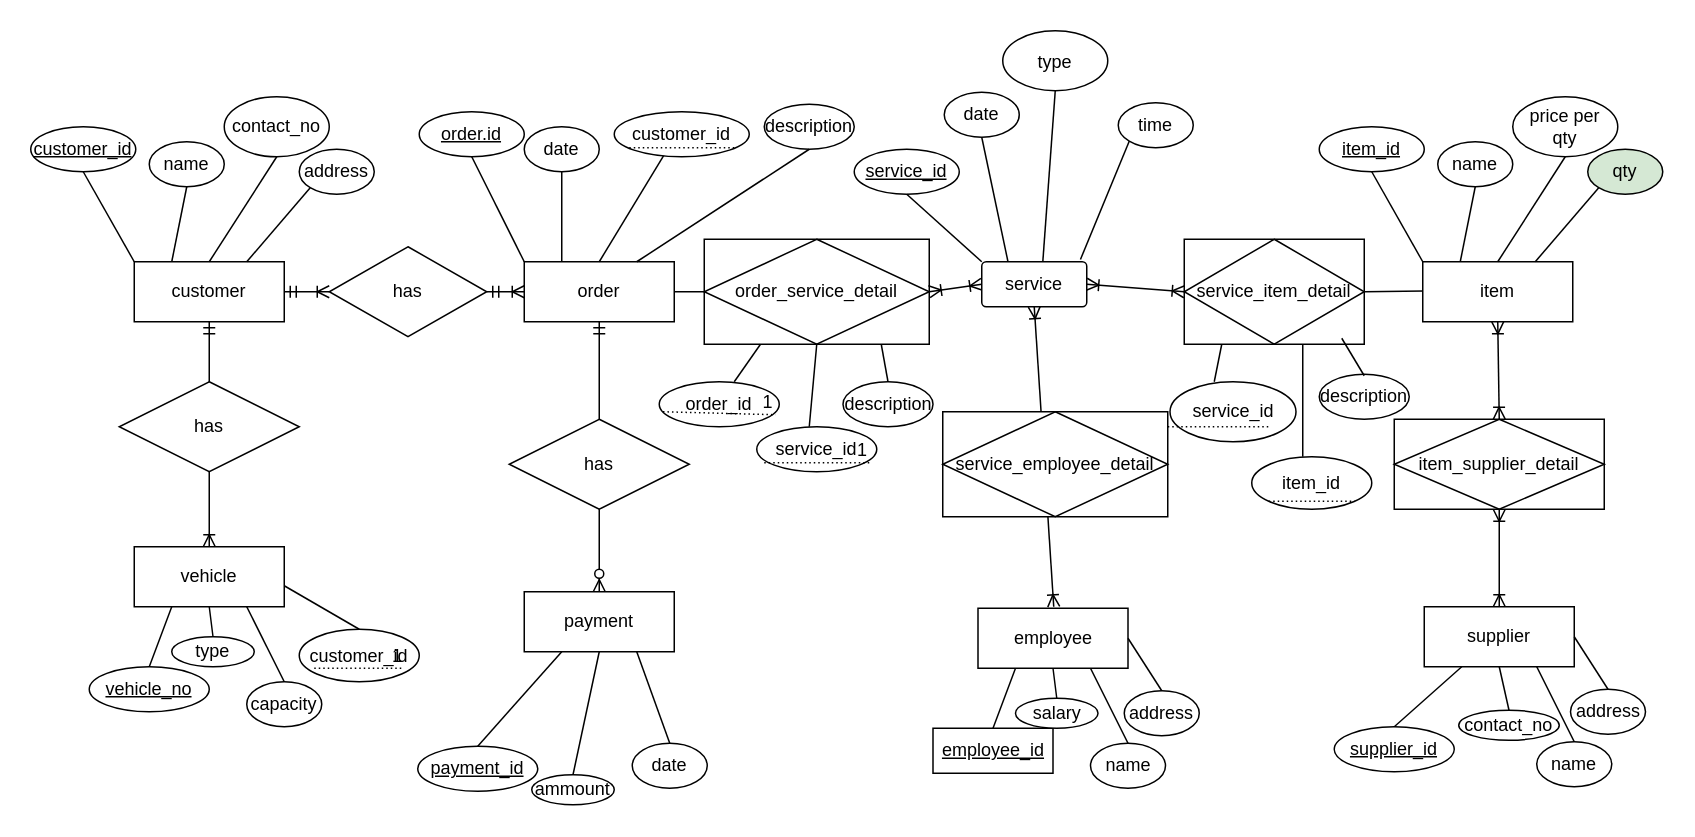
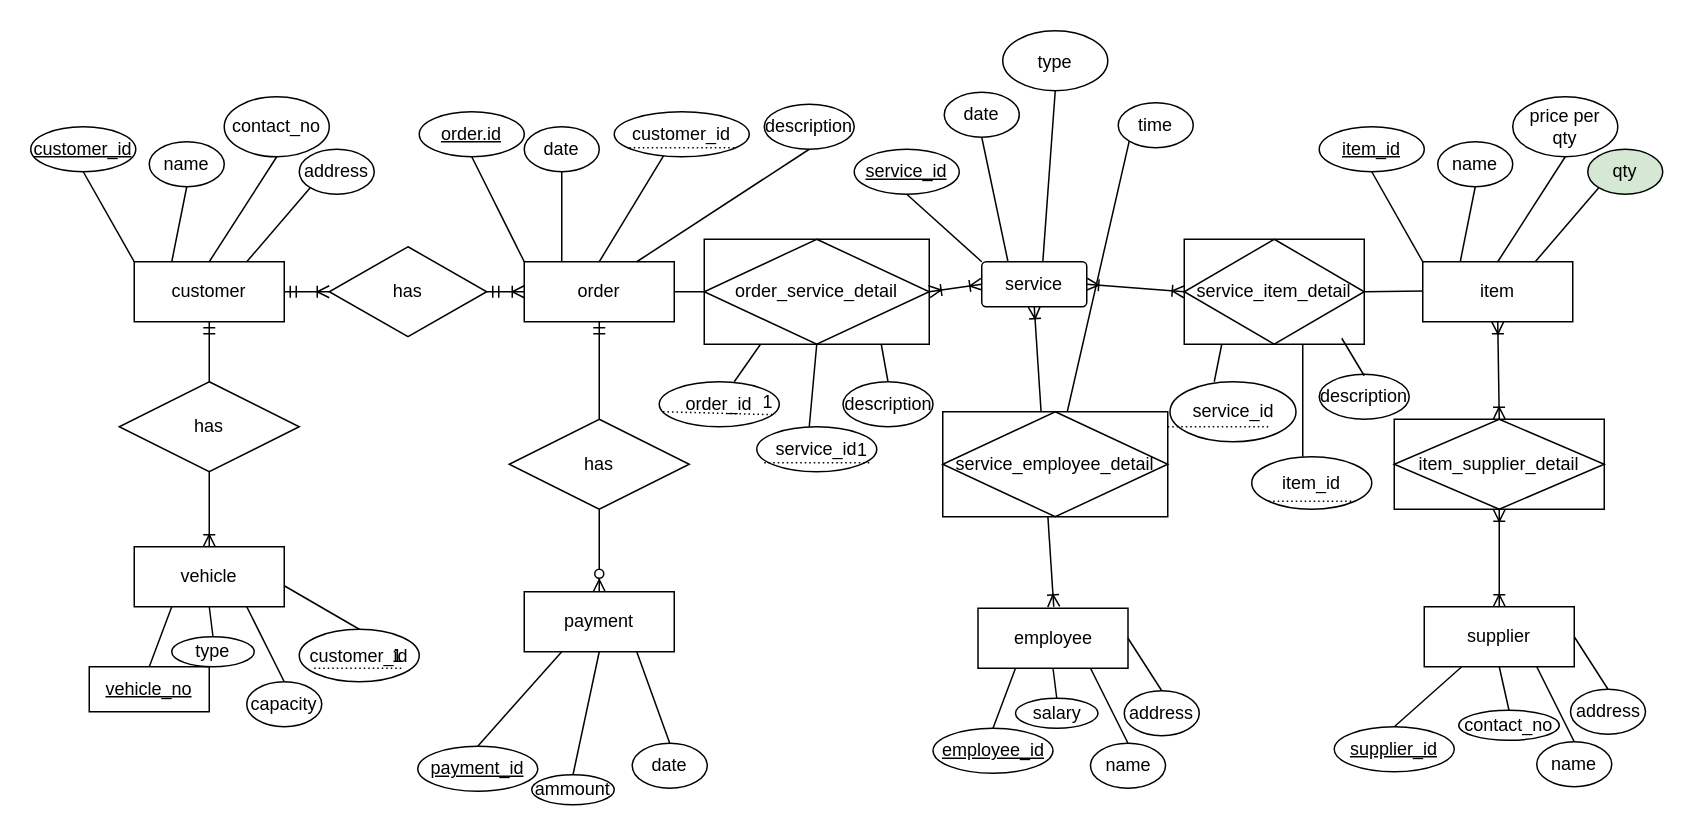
(1105, 201) -> (1098, 277)
(149, 689) -> (149, 689)
(993, 751) -> (993, 751)
